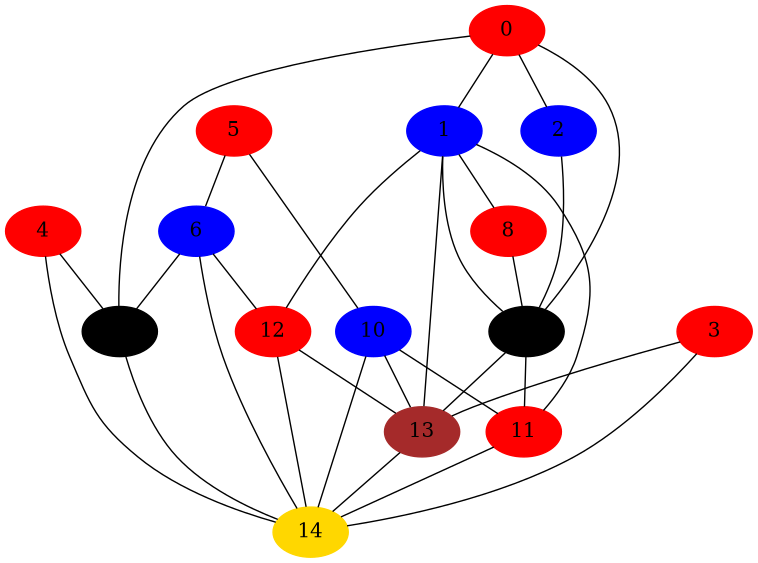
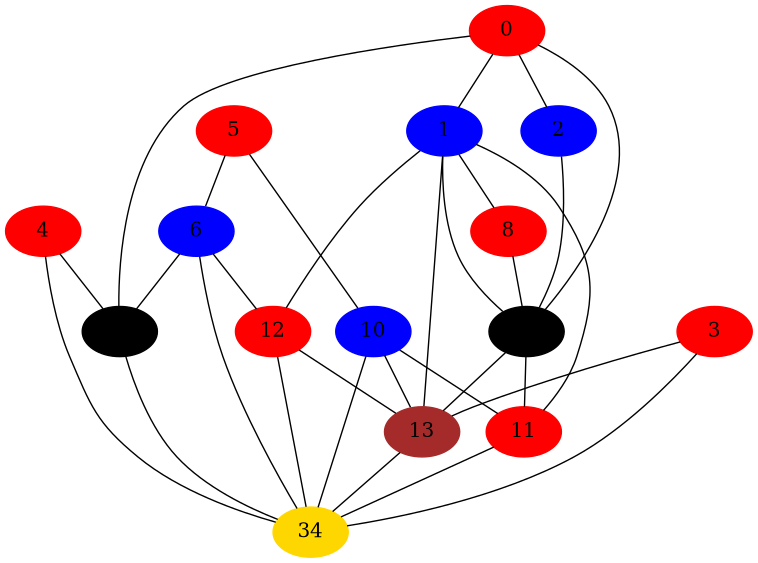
(311, 532) -> (311, 532)
